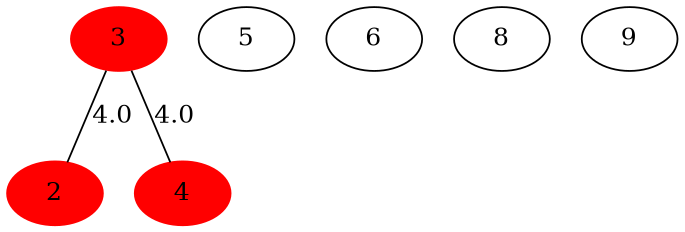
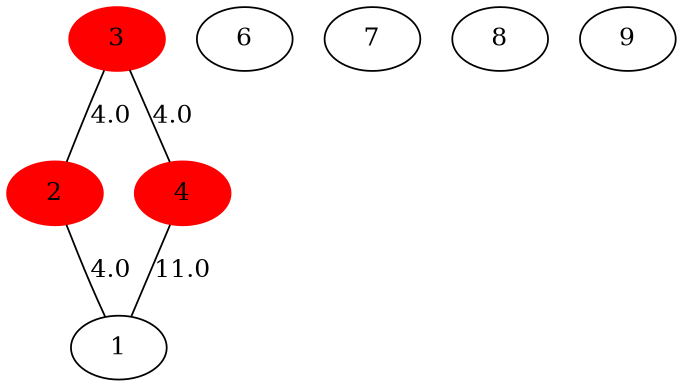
(247, 39) -> none
none -> (372, 39)
none -> (119, 348)
